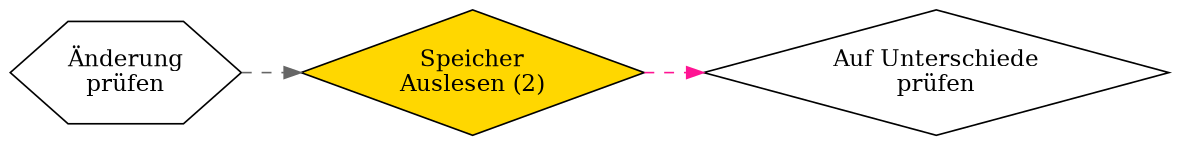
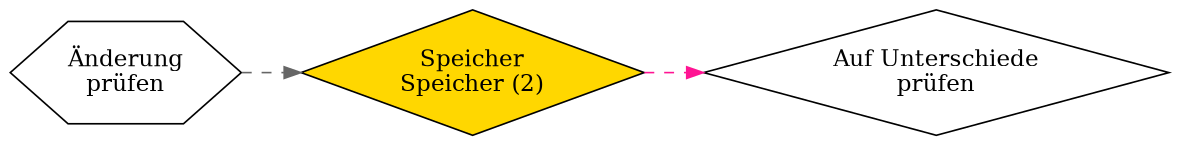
(473, 73) -> (473, 73)
